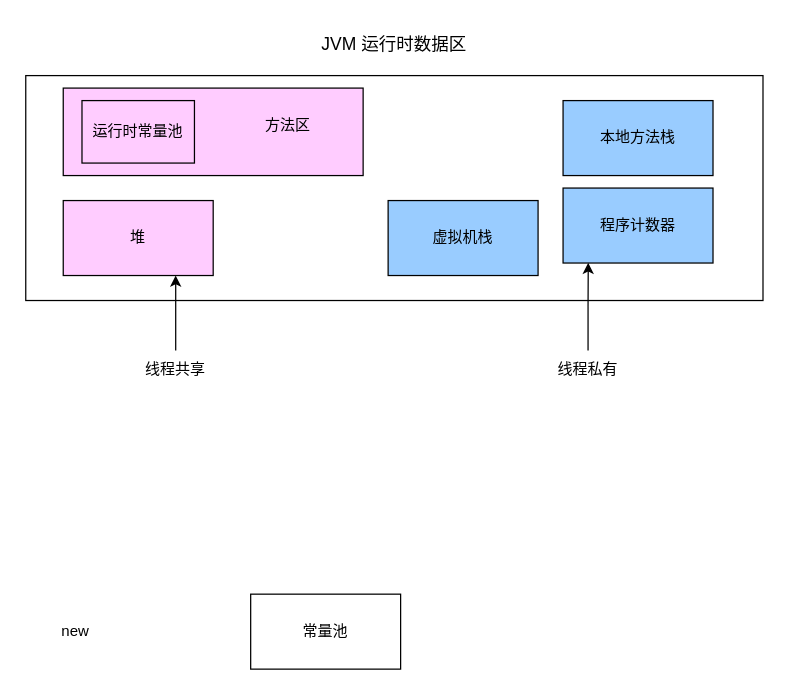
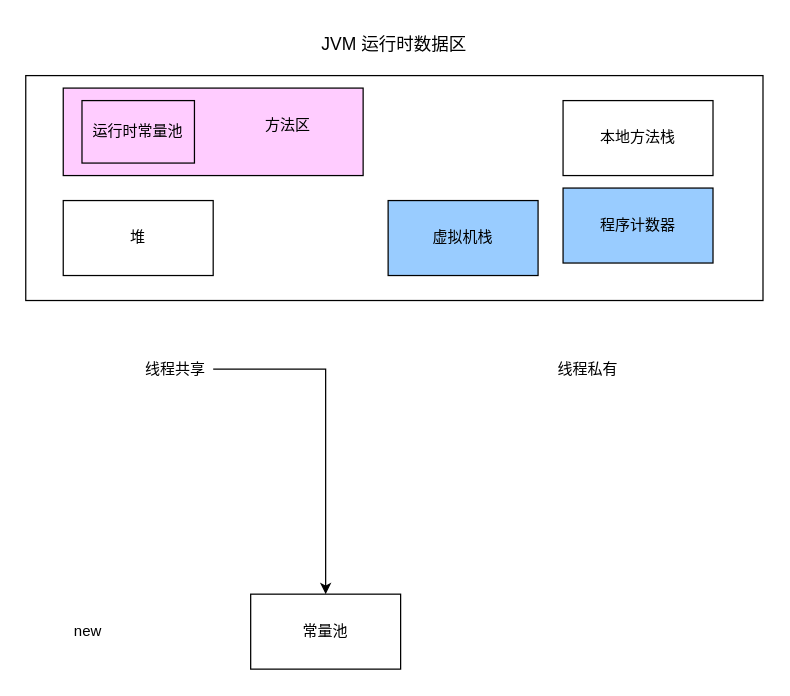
(638, 138) -> (638, 138)
(138, 238) -> (138, 238)
(588, 311) -> none
(176, 318) -> (326, 421)
(76, 632) -> (88, 632)
